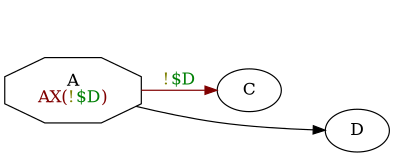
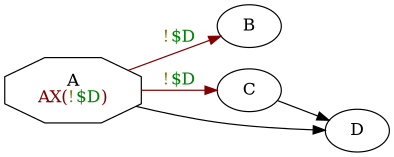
none -> (249, 26)
none -> (298, 108)
